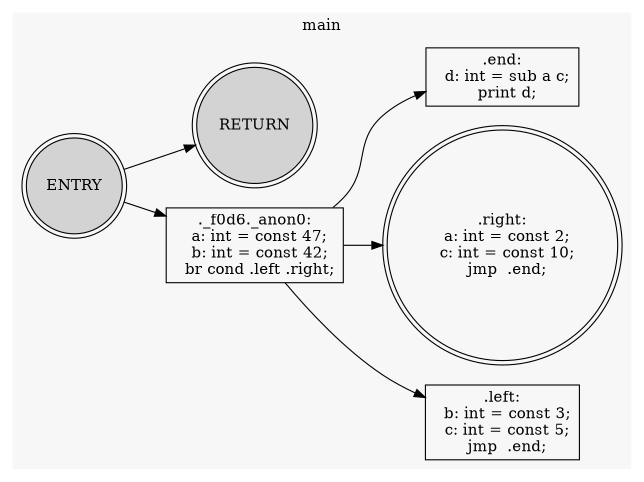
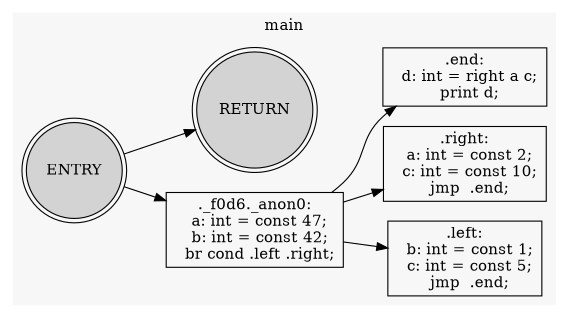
(502, 77) -> (465, 77)
(502, 245) -> (465, 164)
(502, 422) -> (465, 258)
